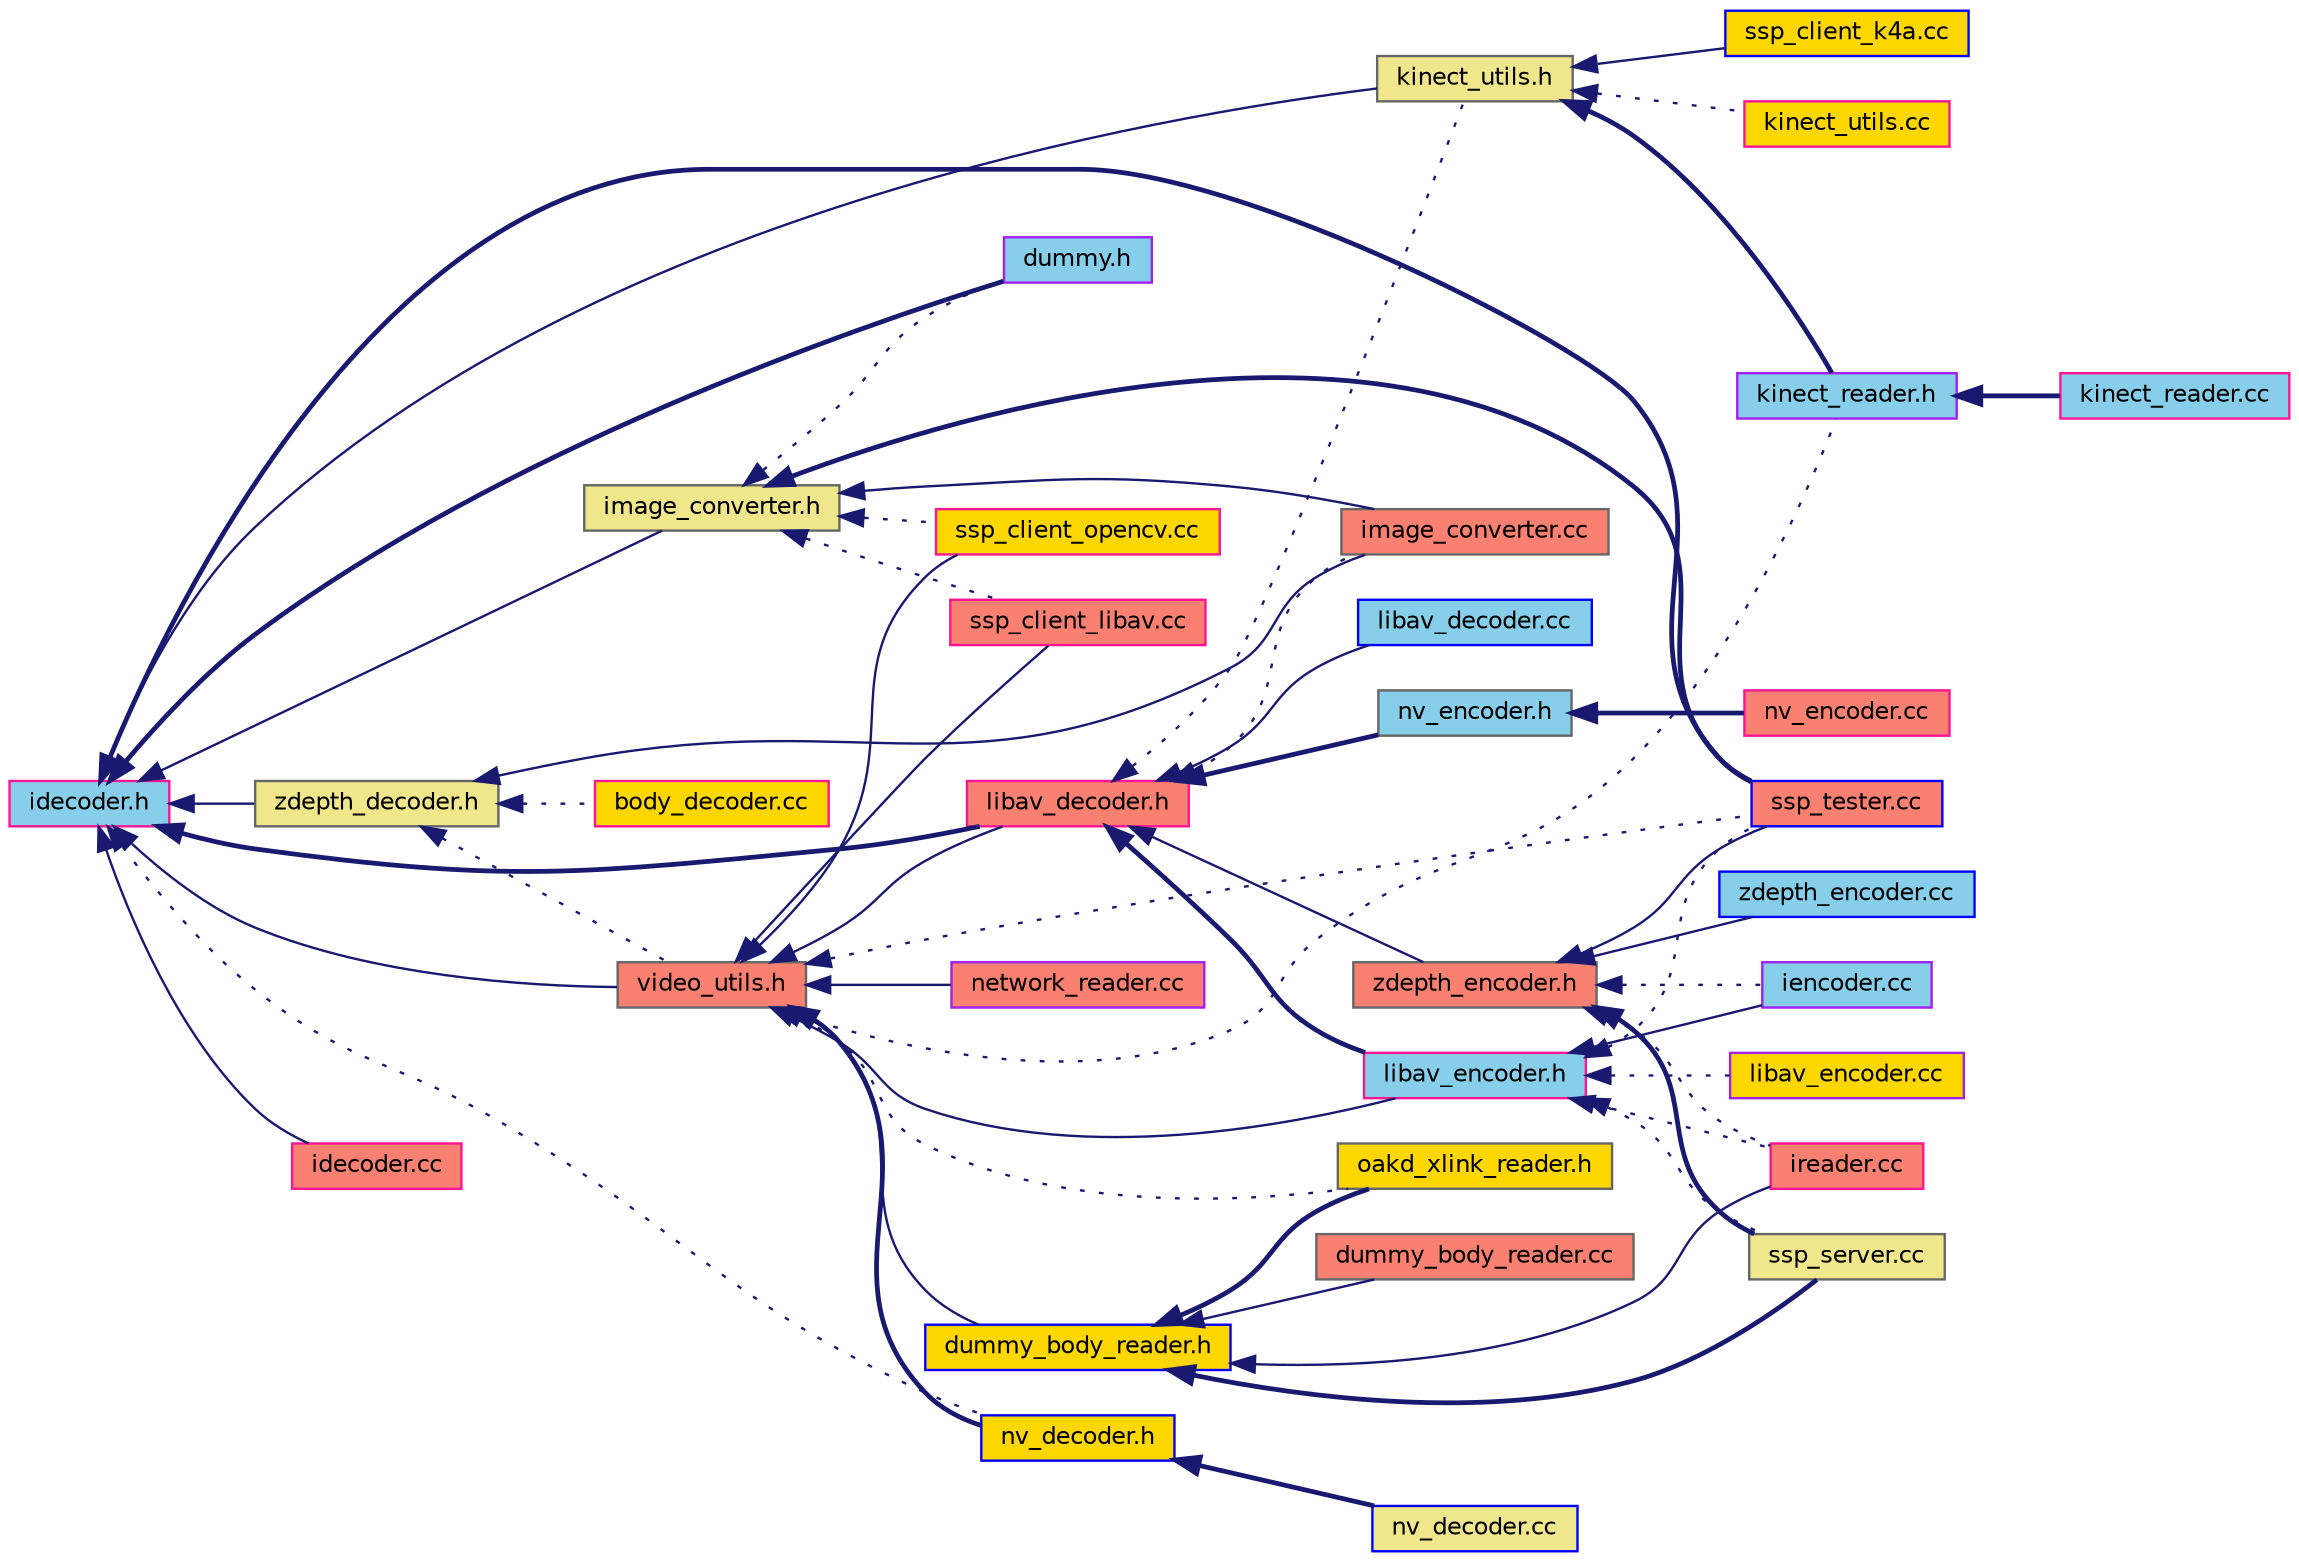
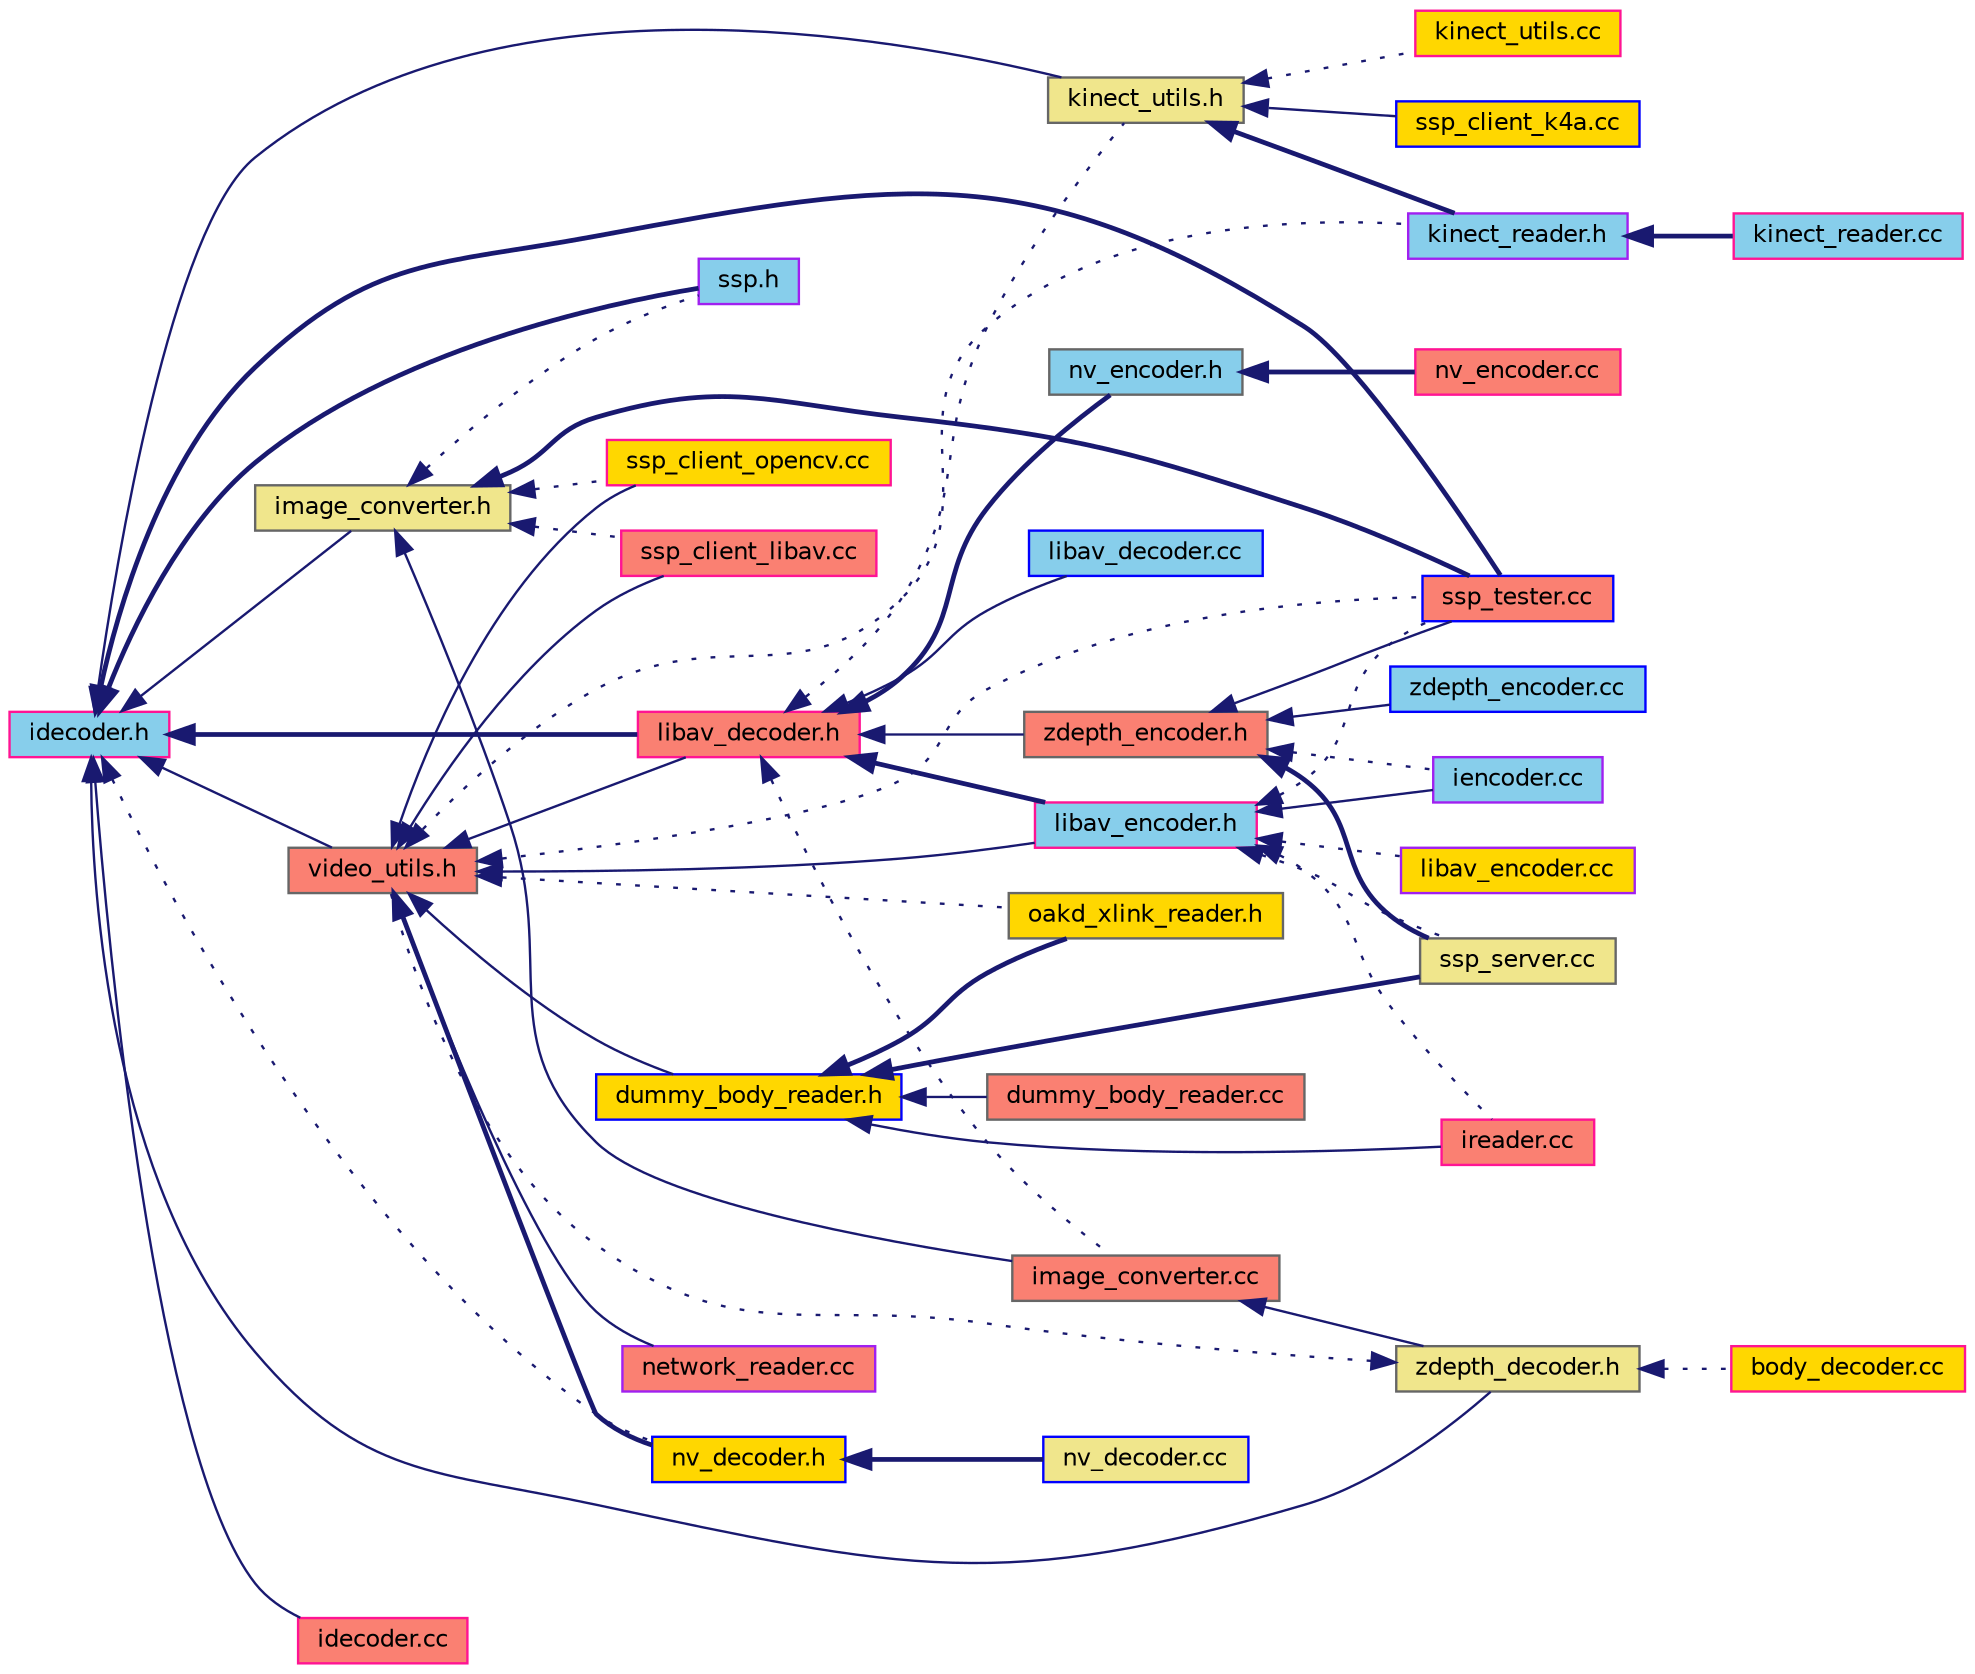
(1078, 260) -> (749, 281)
(983, 741) -> (1344, 1327)
(1688, 1091) -> none
